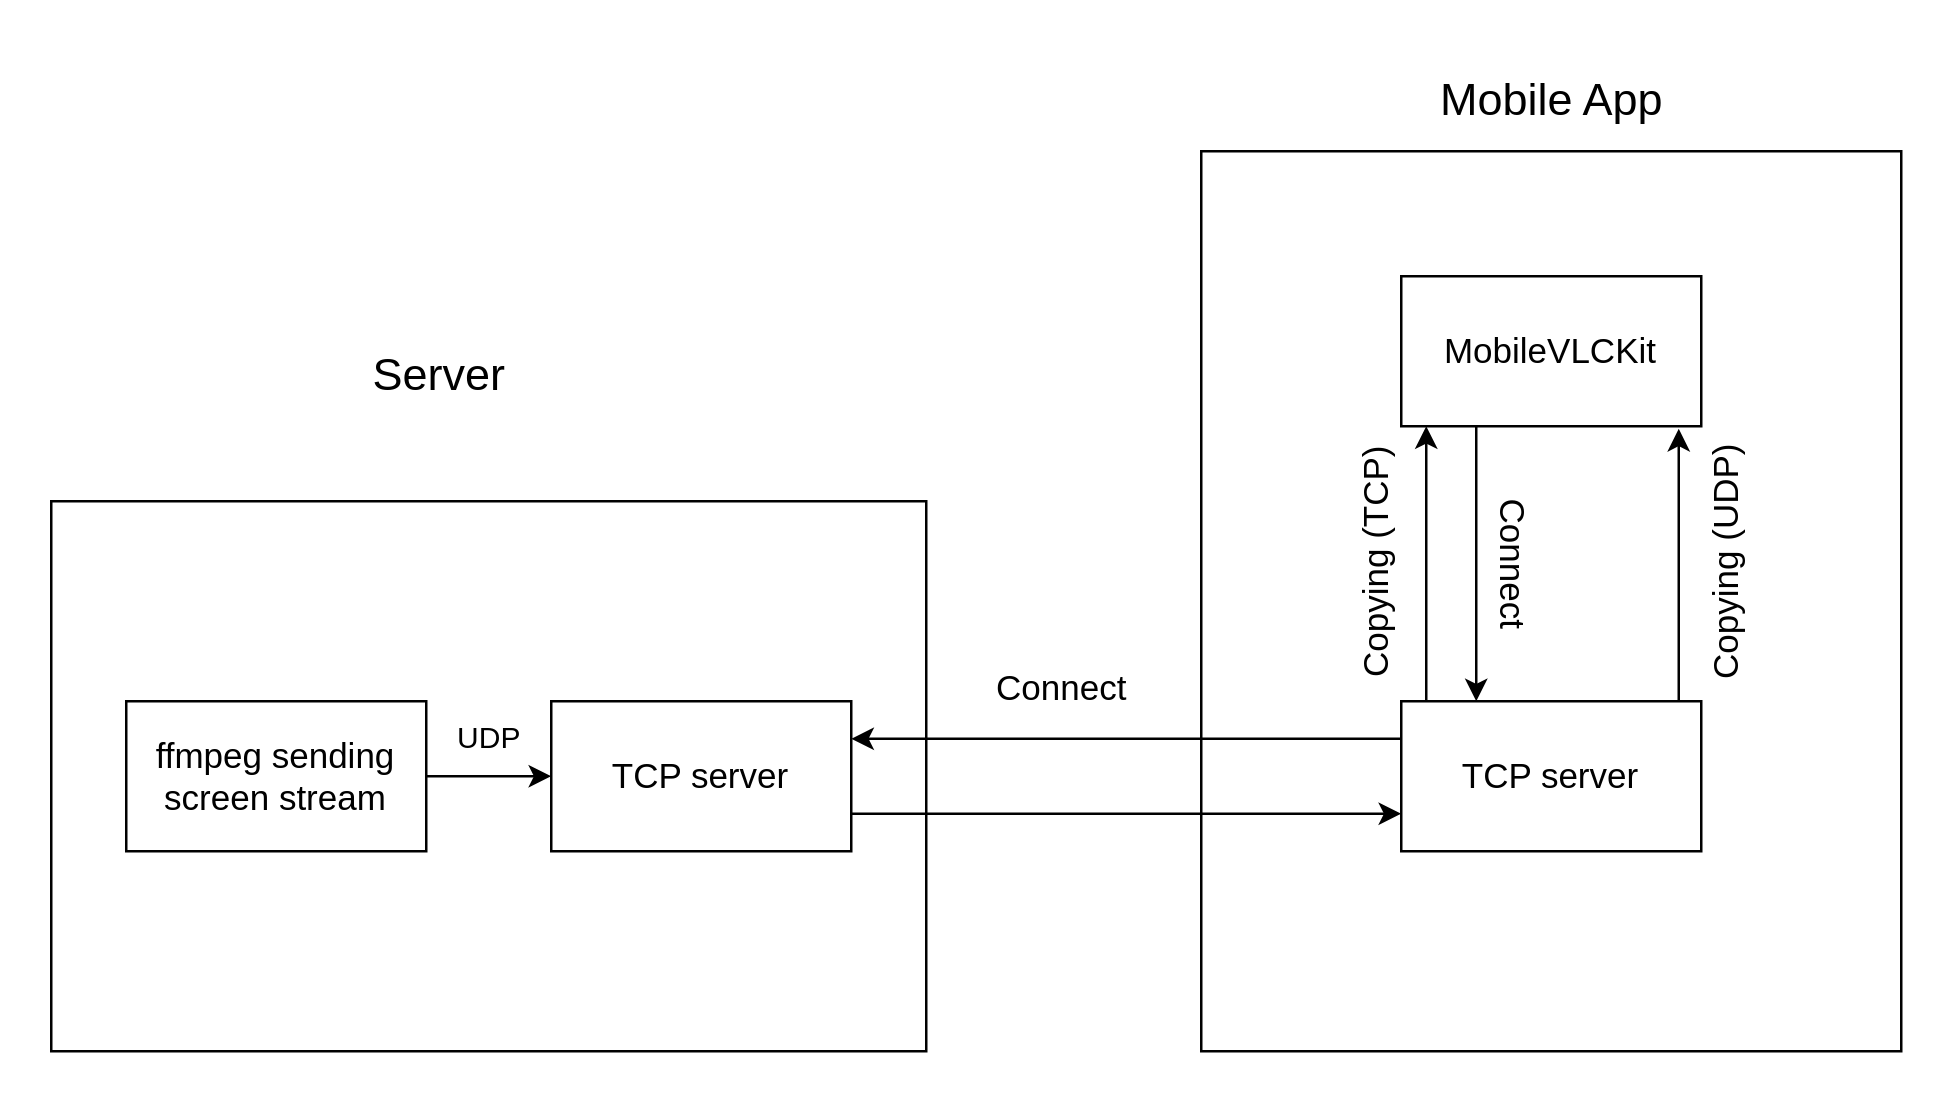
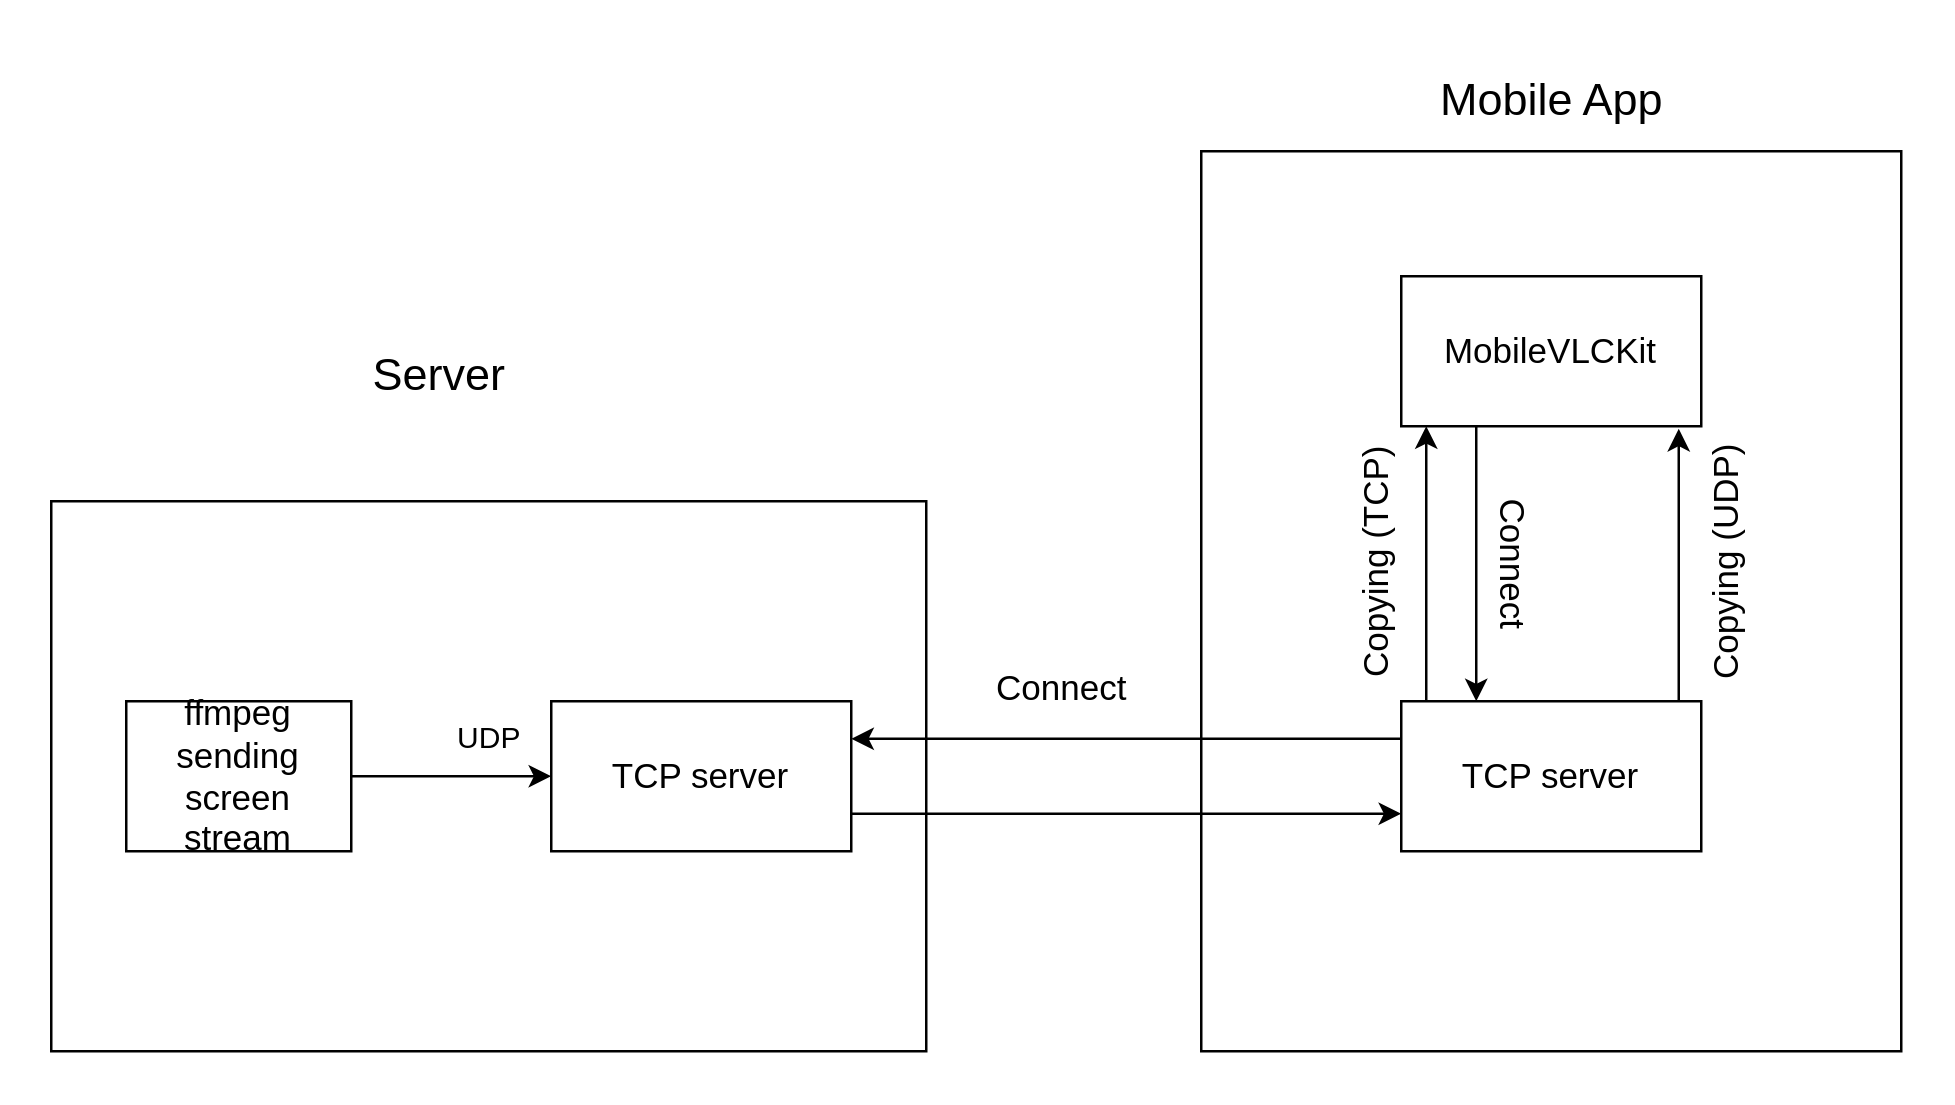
(276, 776) -> (239, 776)
